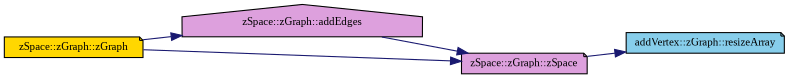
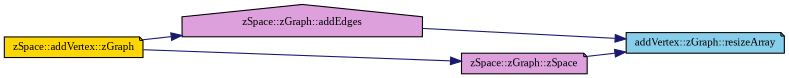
(420, 44) -> (519, 33)
(74, 47) -> (74, 47)
